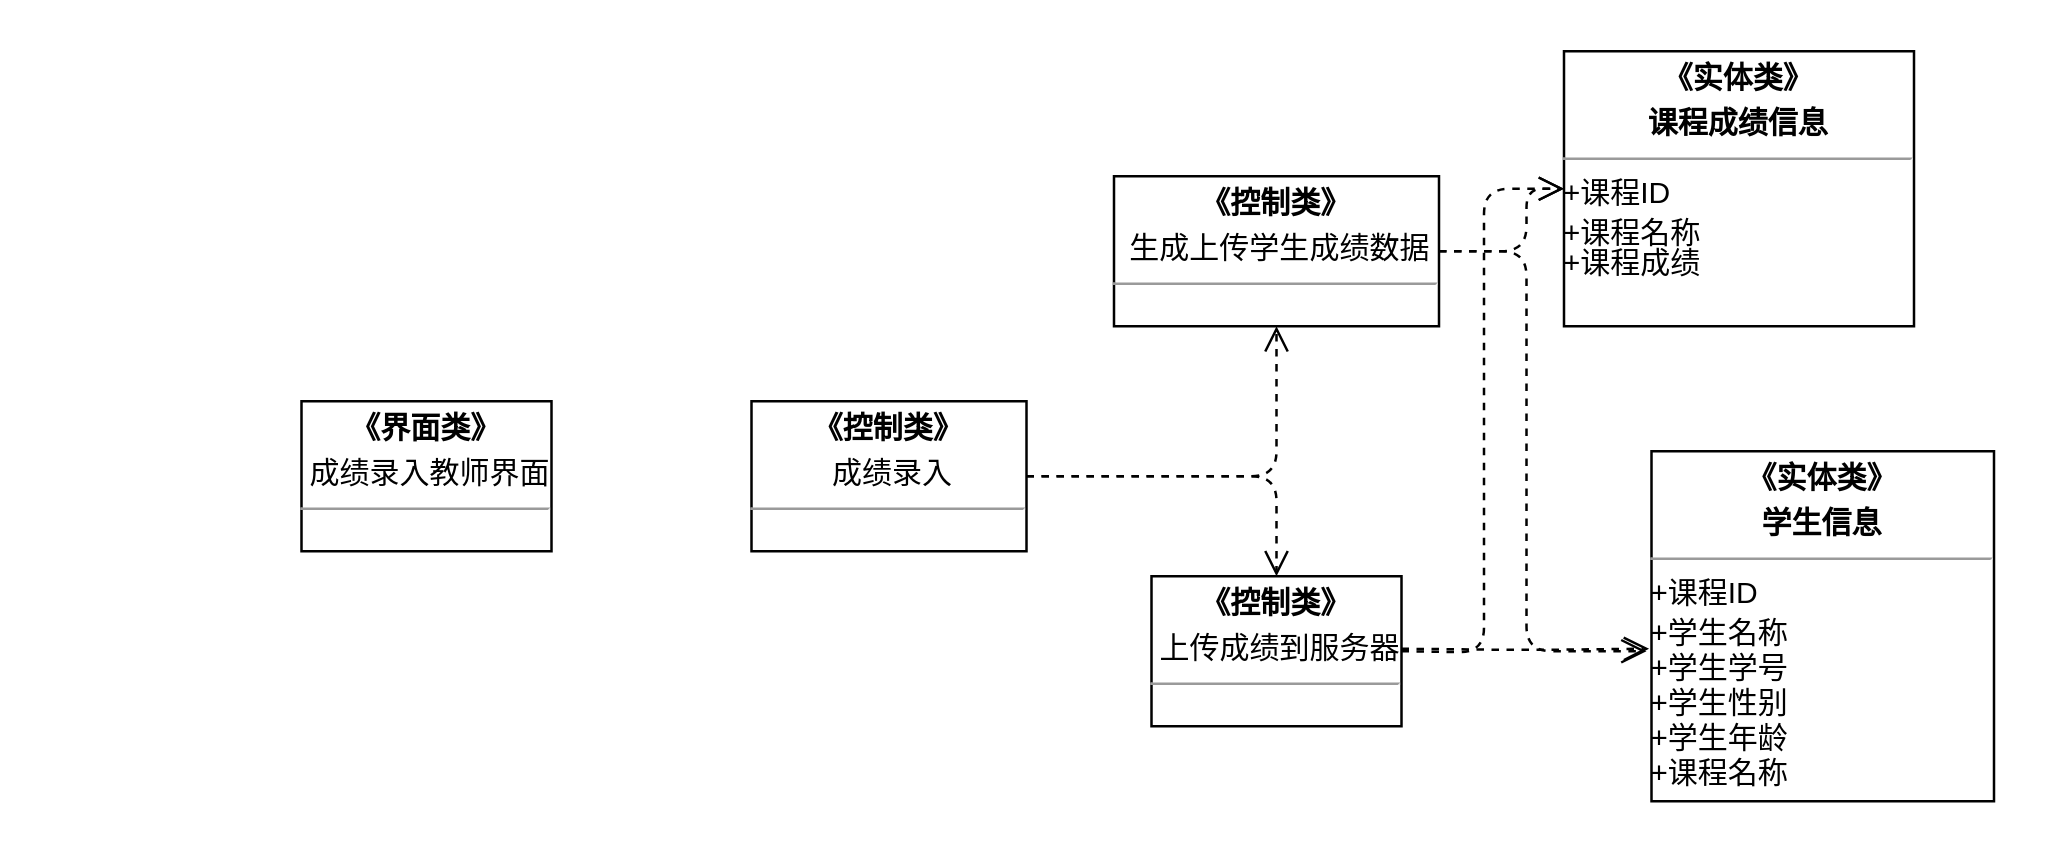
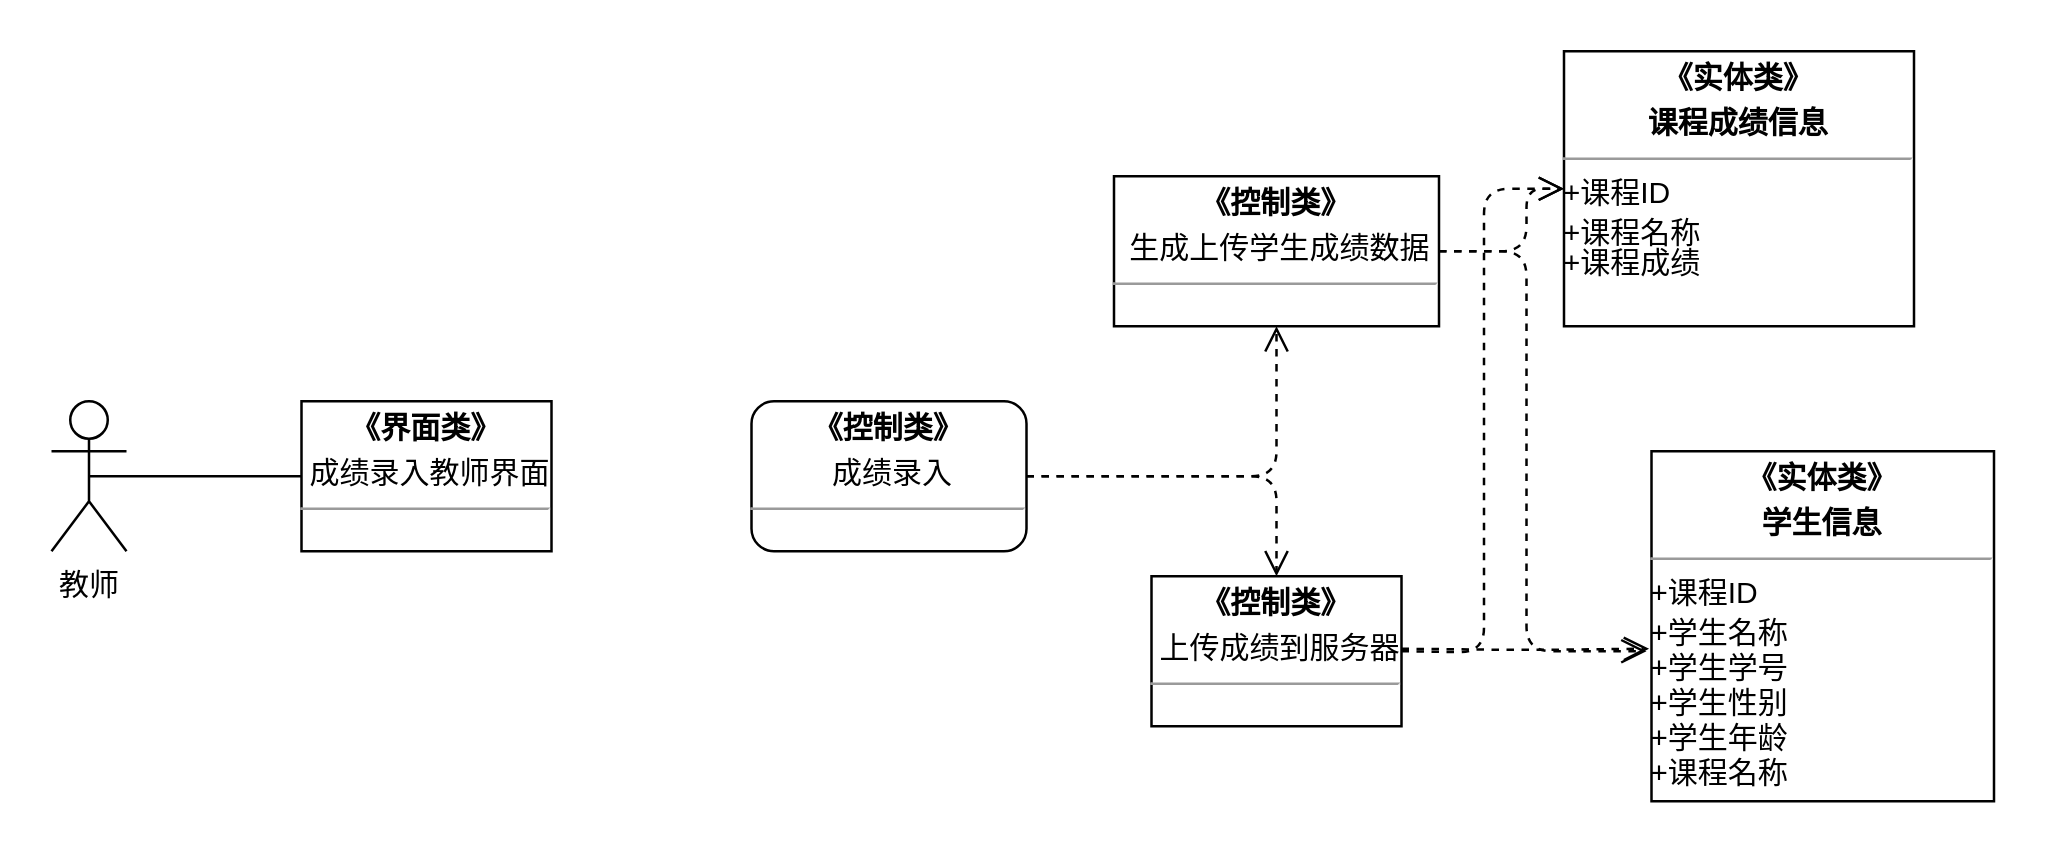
none -> (89, 476)
none -> (207, 476)
(889, 476) -> (889, 476)
